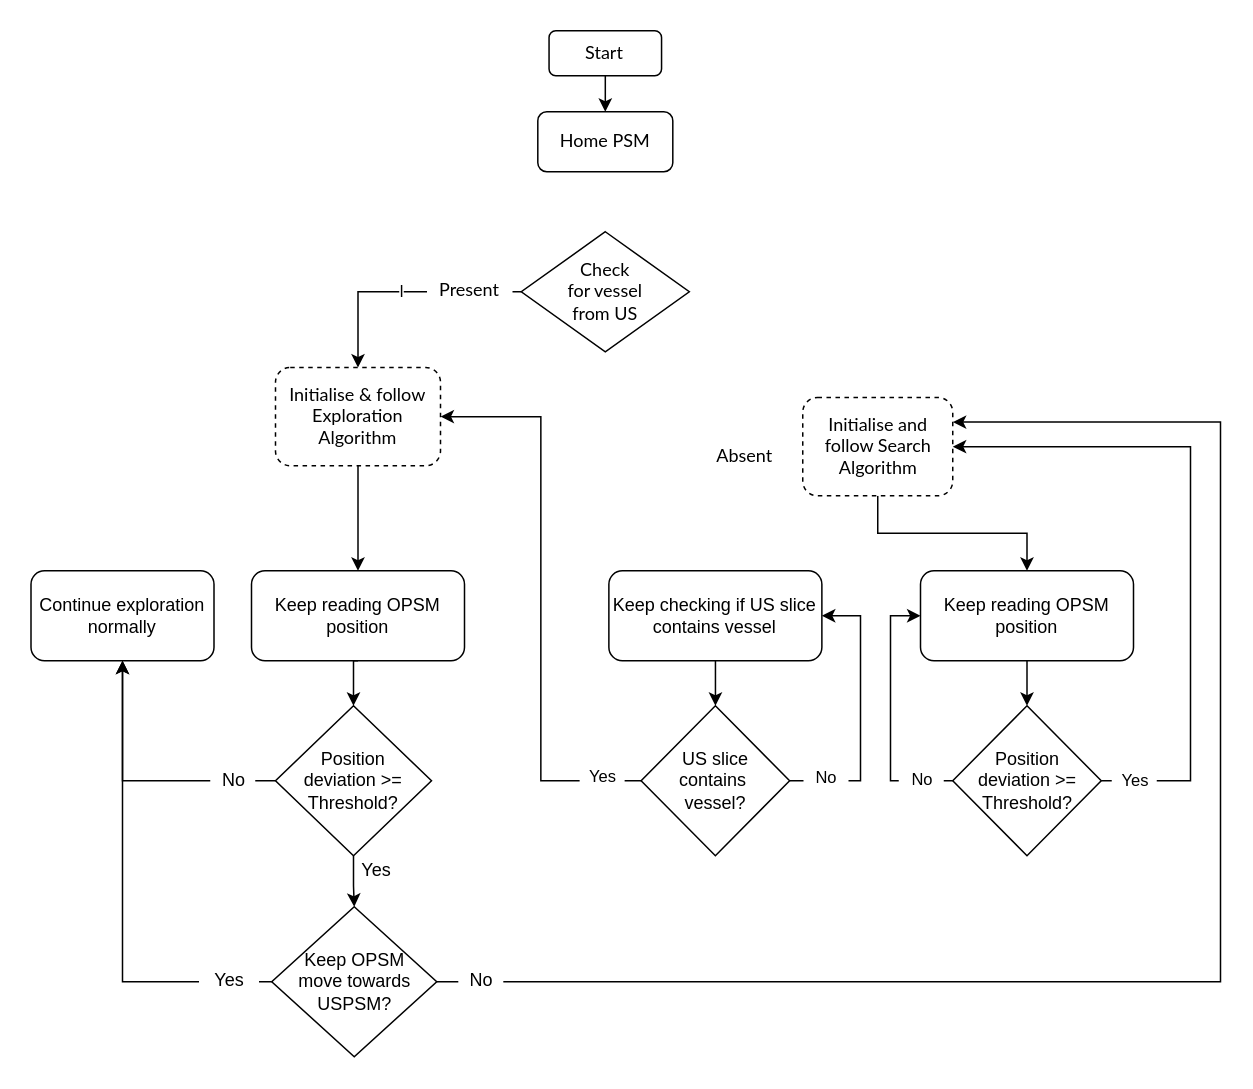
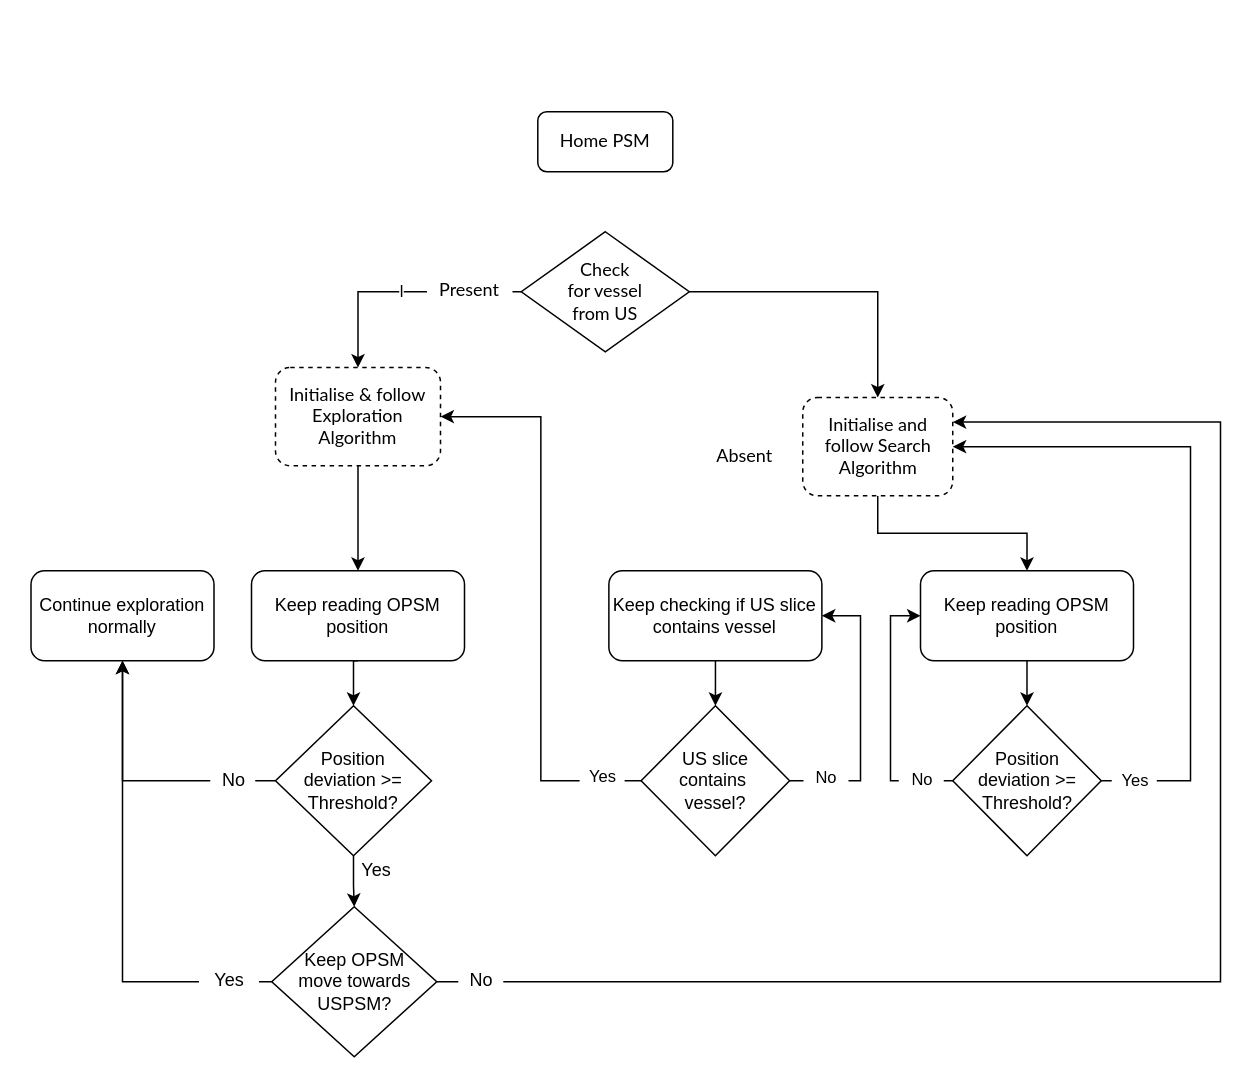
(605, 53) -> none
(605, 89) -> none
none -> (831, 292)
